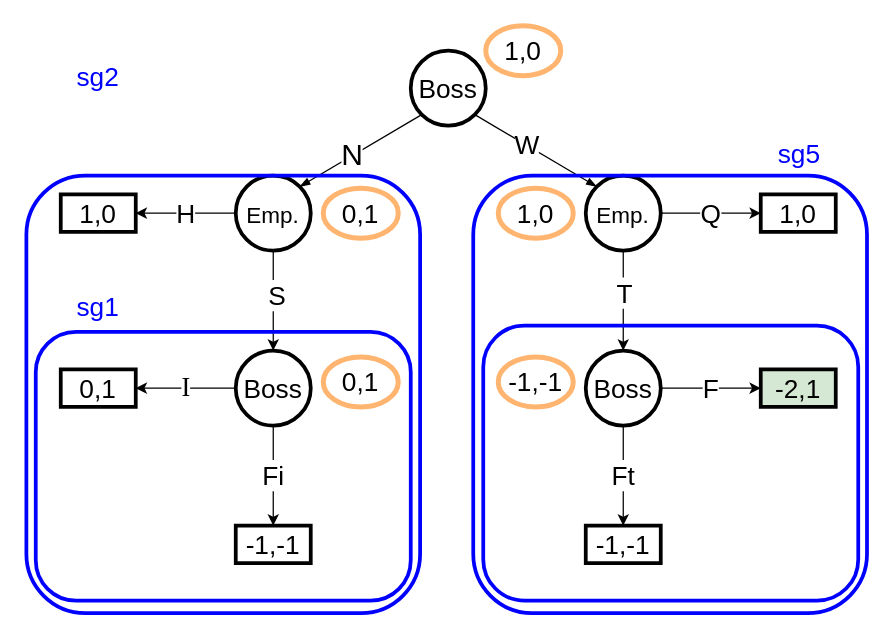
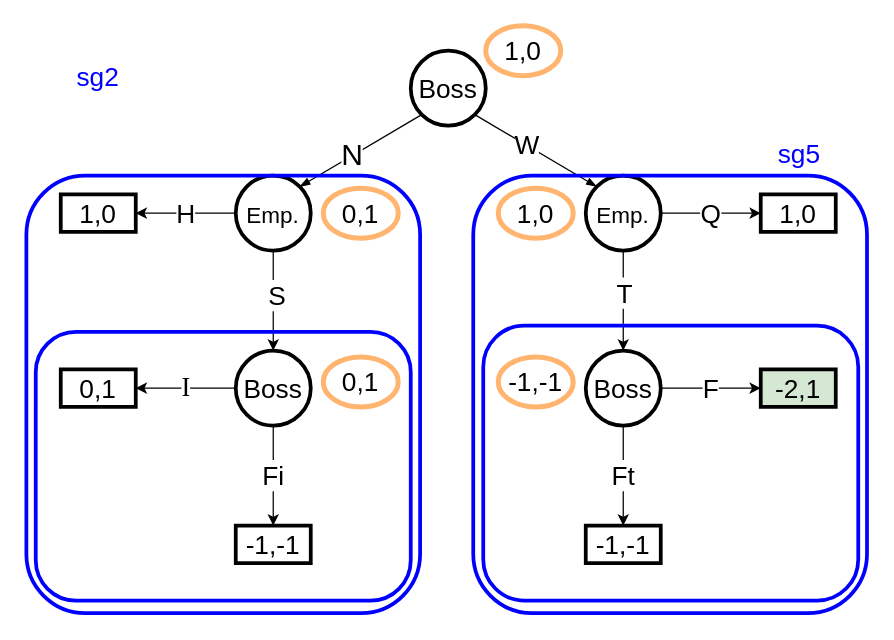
(98, 307) -> none
